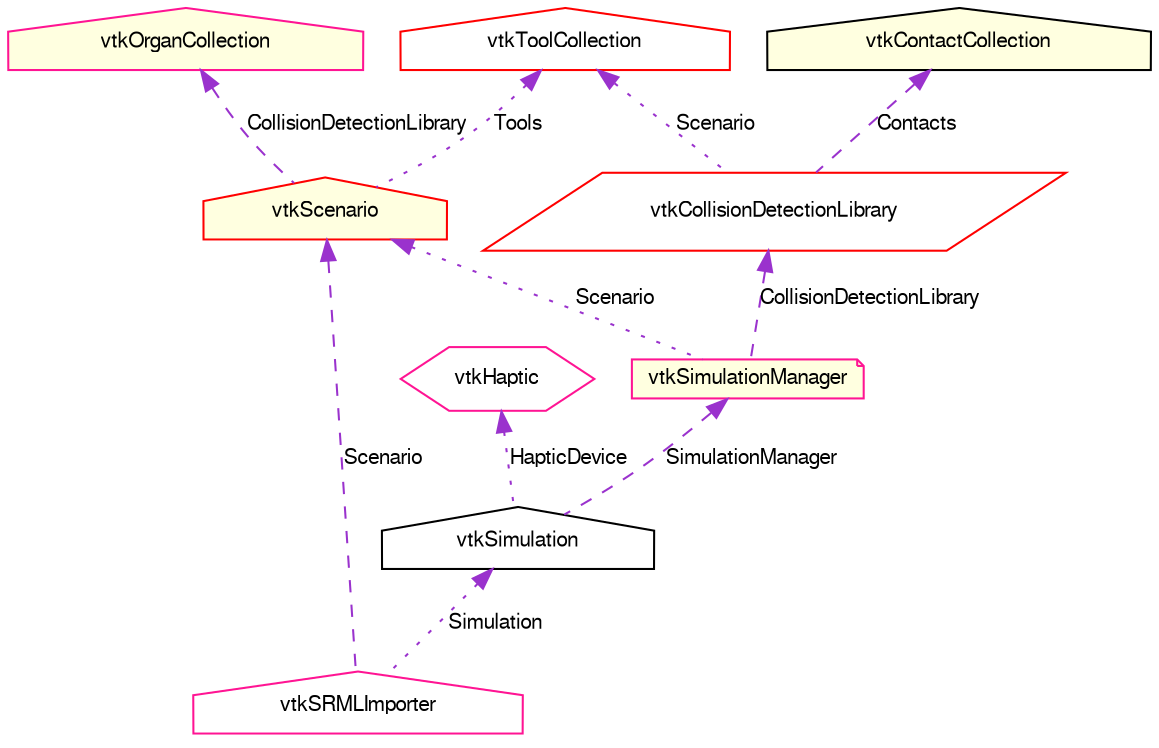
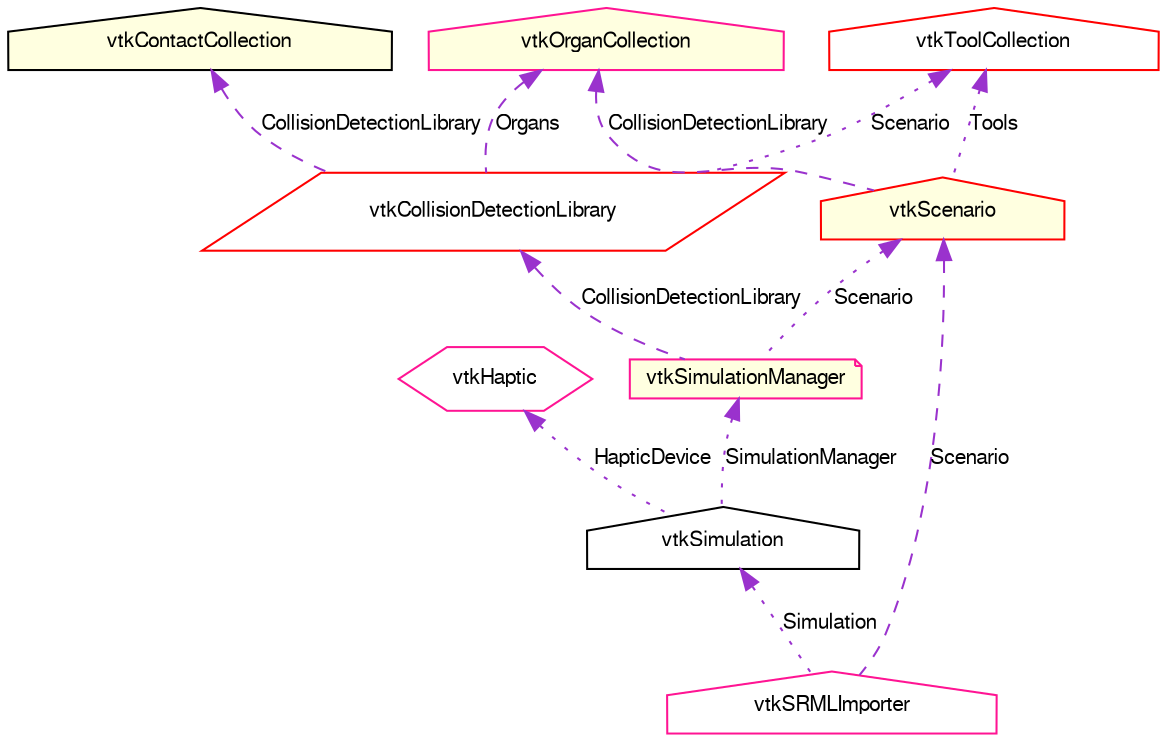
none -> (492, 122)
(918, 125) -> (371, 125)
(641, 468) -> (723, 462)
